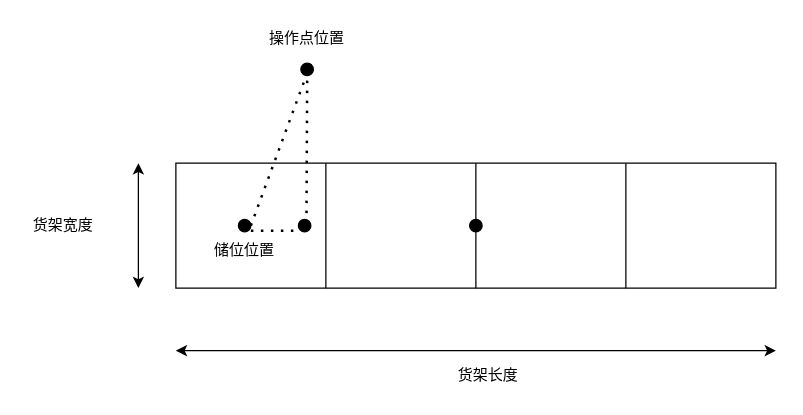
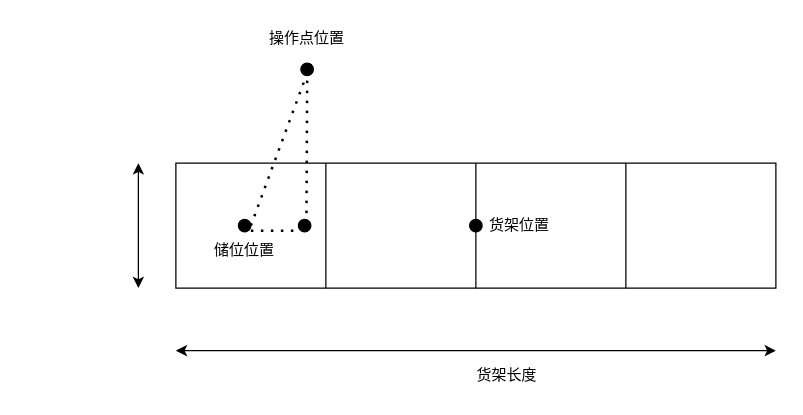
(63, 226) -> none
none -> (519, 226)
(488, 376) -> (507, 376)
